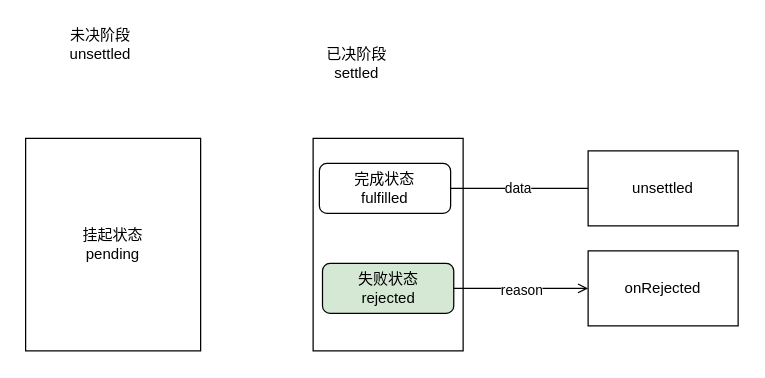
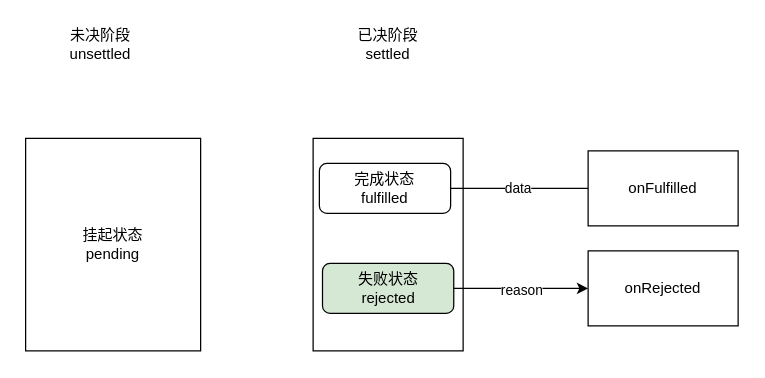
(357, 63) -> (388, 44)
(663, 188) -> (663, 188)
(580, 288) -> (578, 288)
